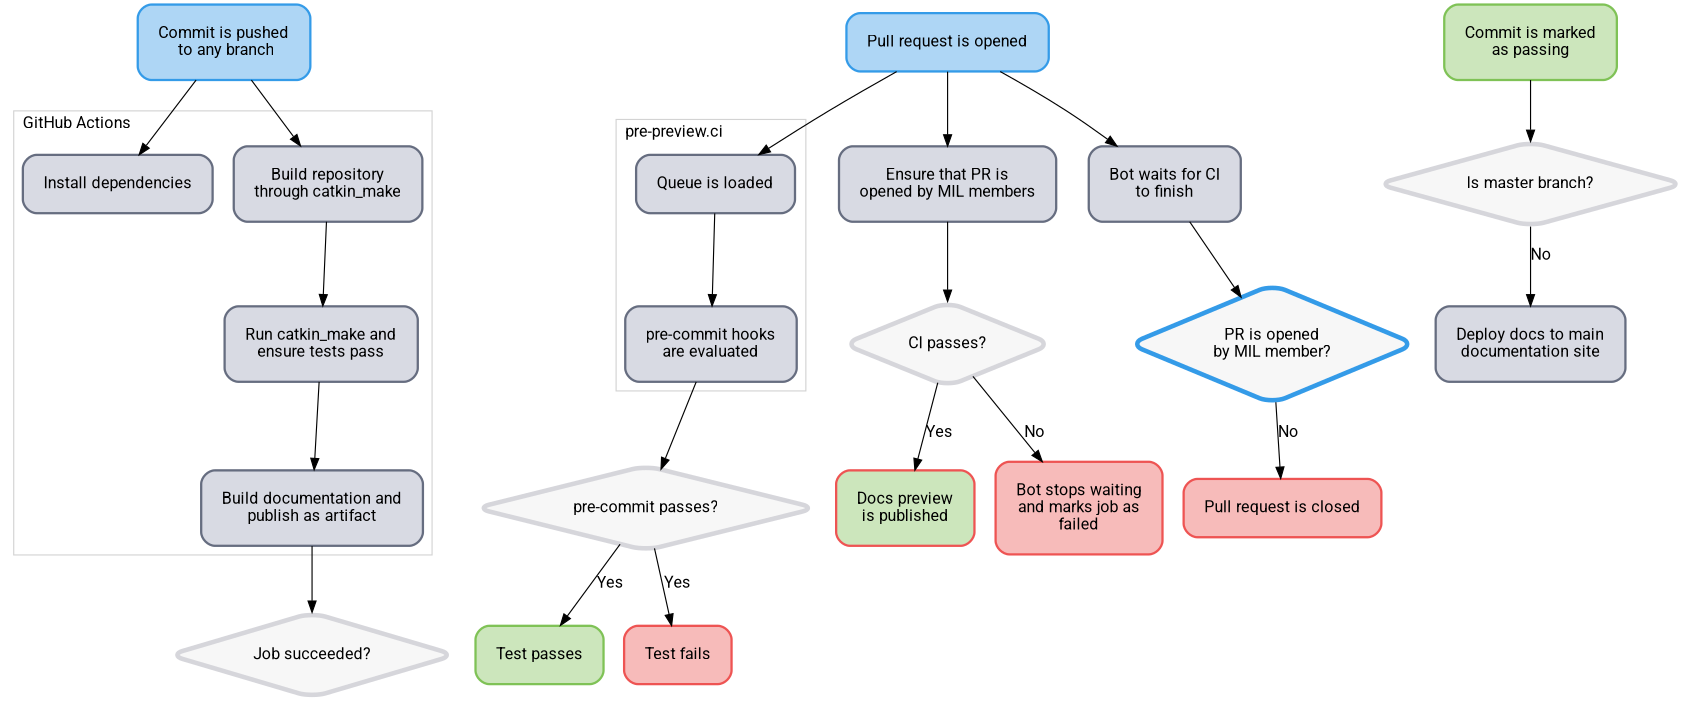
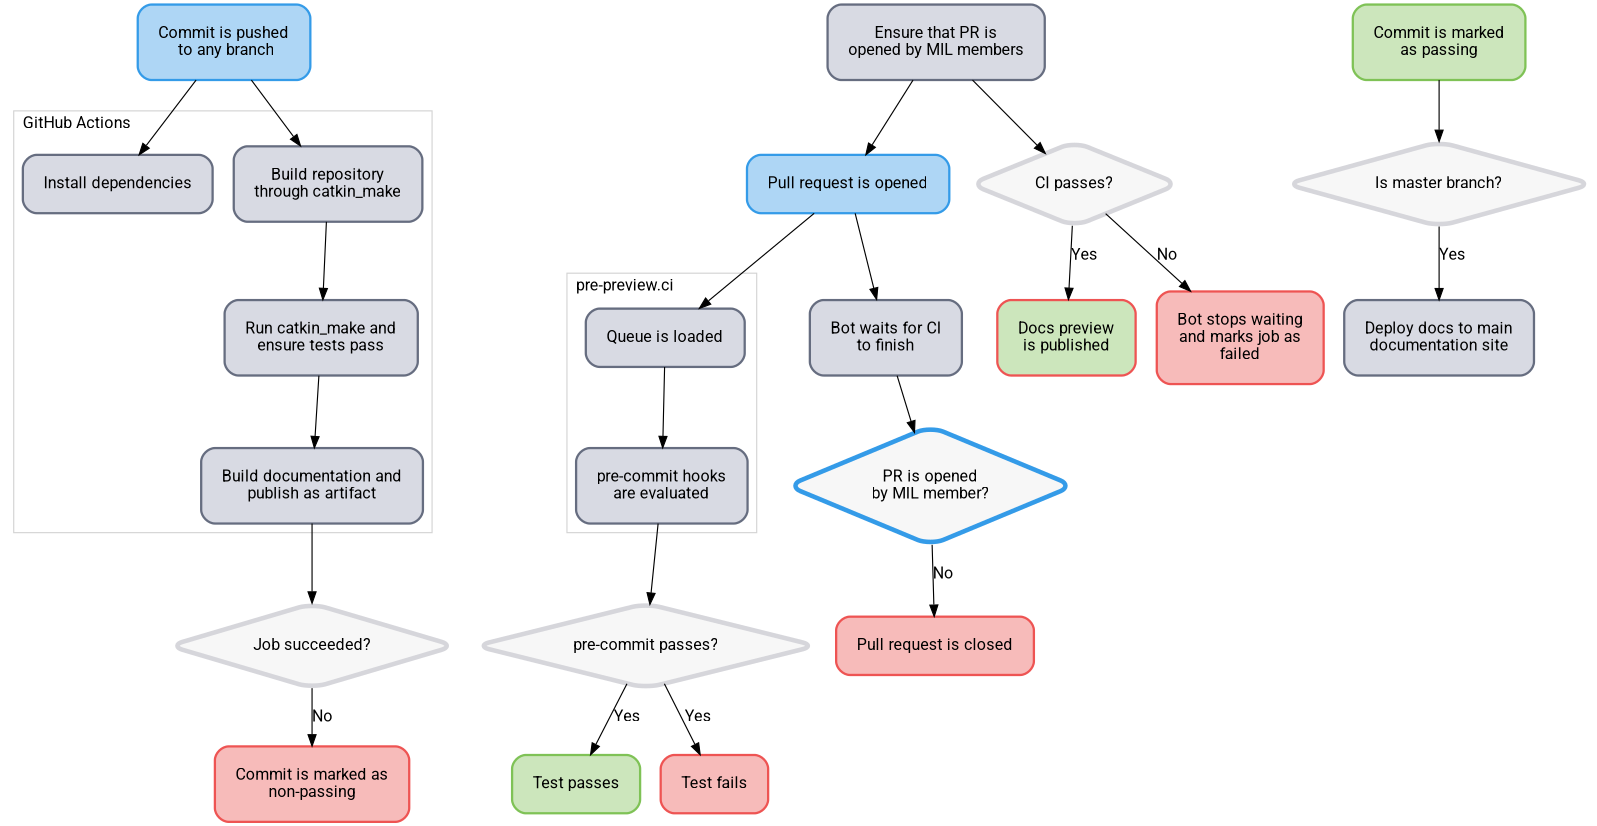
(948, 103) -> (893, 112)
(1541, 255) -> (1453, 255)
none -> (312, 784)
